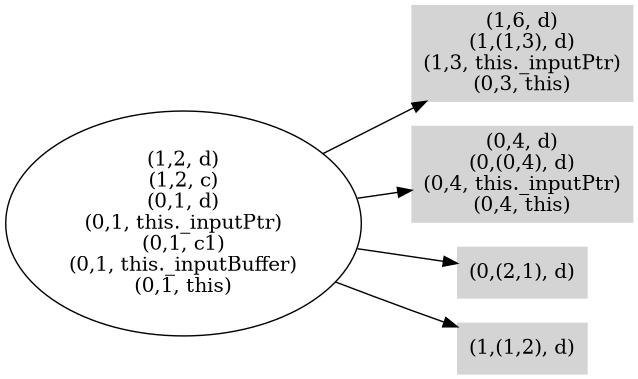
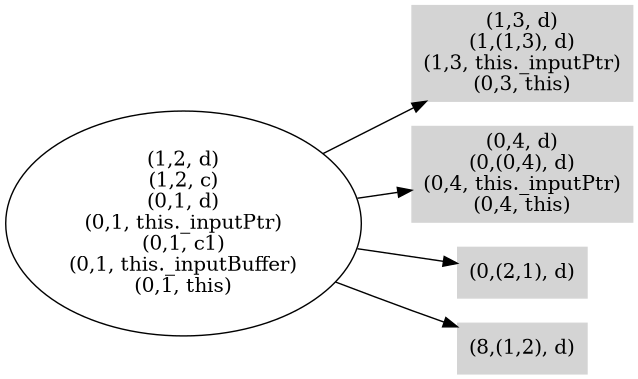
(522, 53) -> (522, 53)
(522, 349) -> (522, 349)
